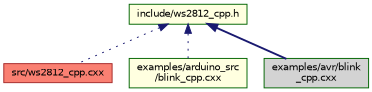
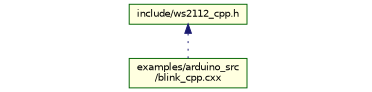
(188, 14) -> (188, 14)
(58, 73) -> none
(316, 73) -> none
